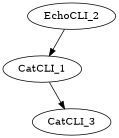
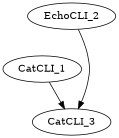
(59, 39) -> (89, 65)
